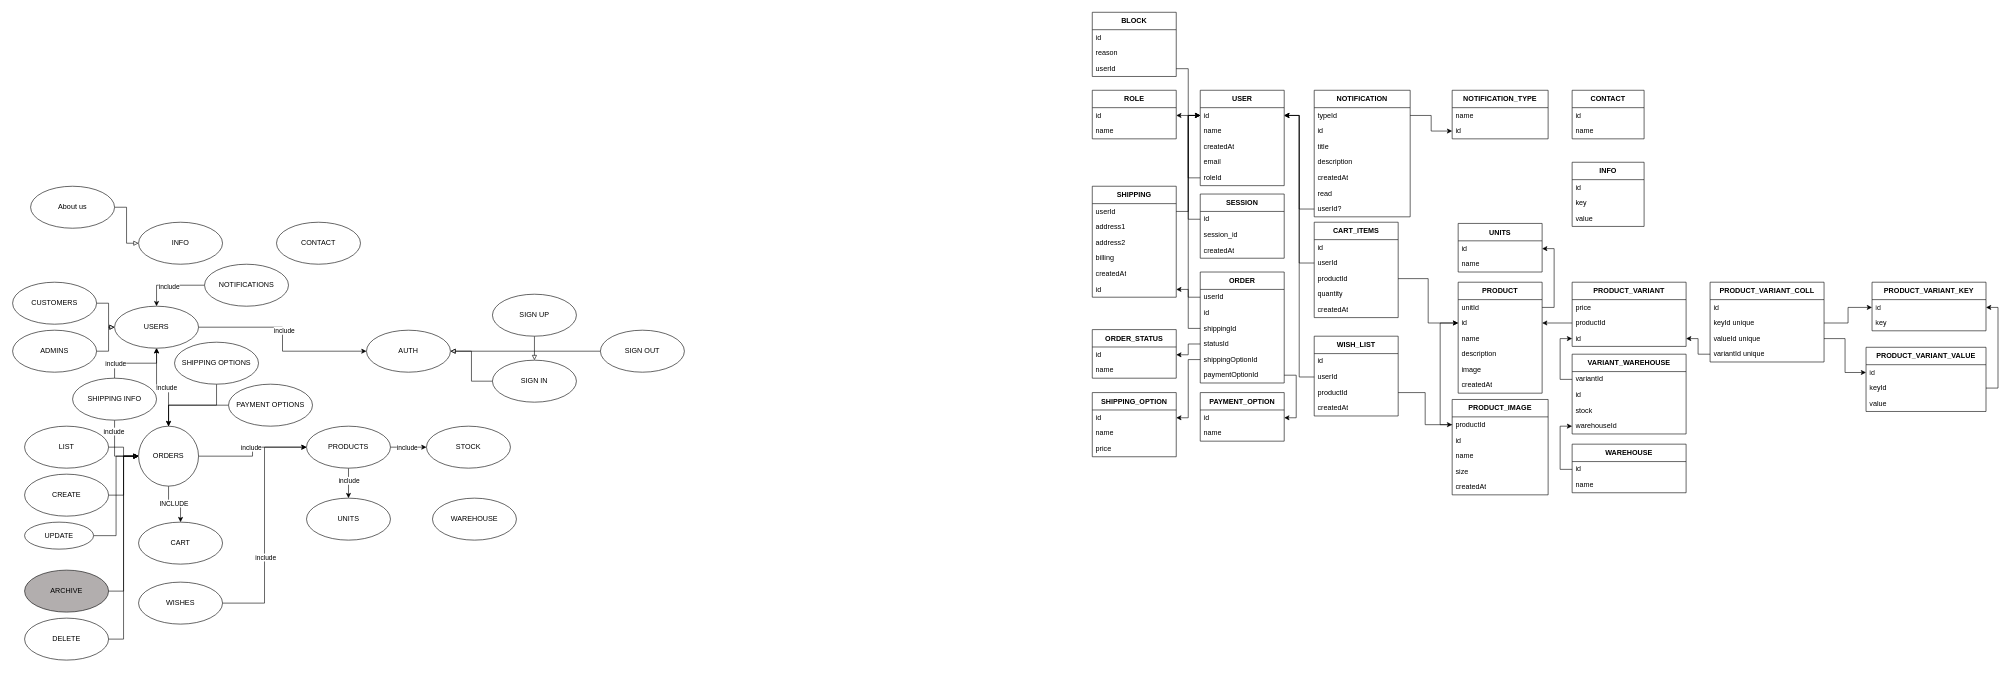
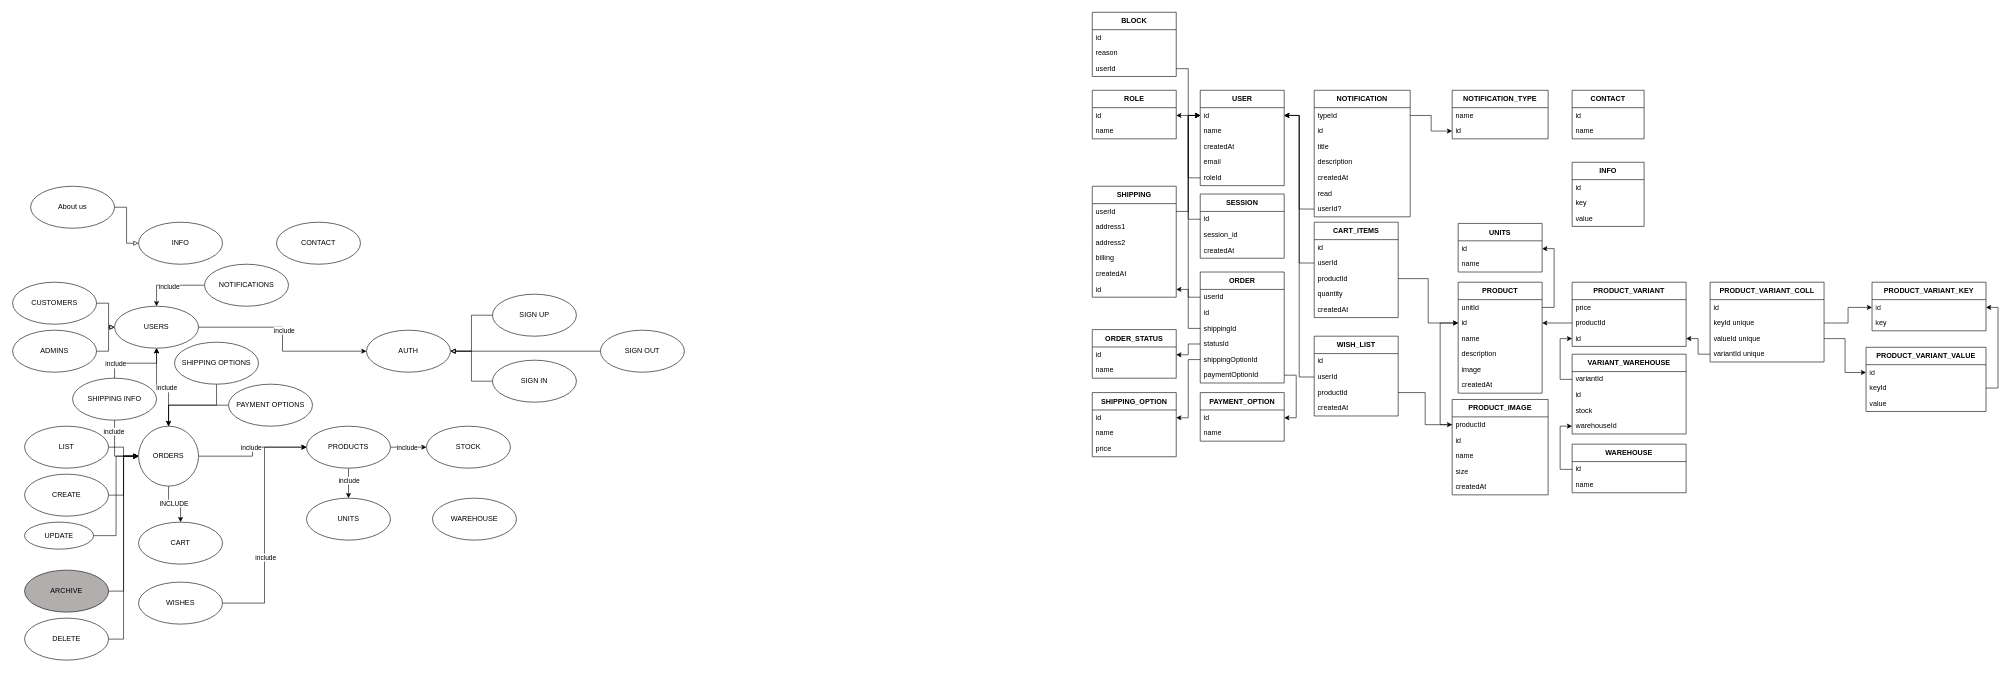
(534, 345) -> (471, 321)
